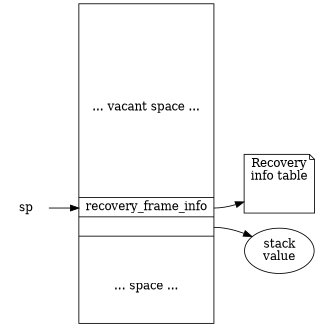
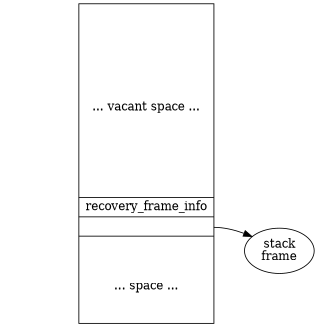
(279, 184) -> none
(26, 208) -> none
(279, 251) -> (279, 251)
